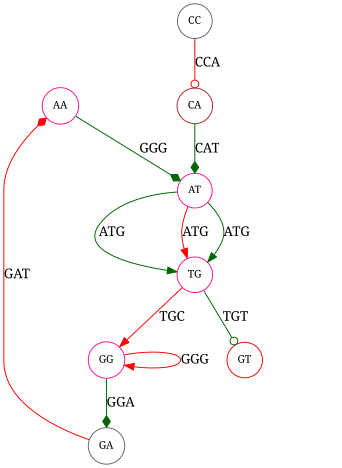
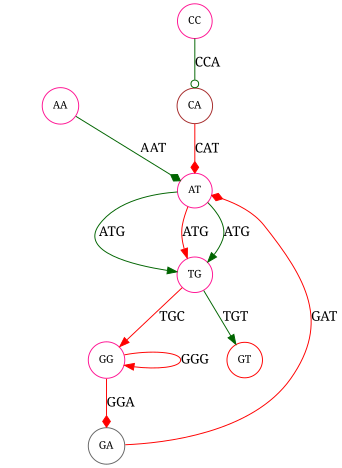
(195, 21) -> (195, 21)
(195, 59) -> (195, 59)
(195, 143) -> (195, 143)
(154, 149) -> (154, 149)
(4, 300) -> (300, 363)
(218, 314) -> (218, 314)
(107, 397) -> (107, 397)
